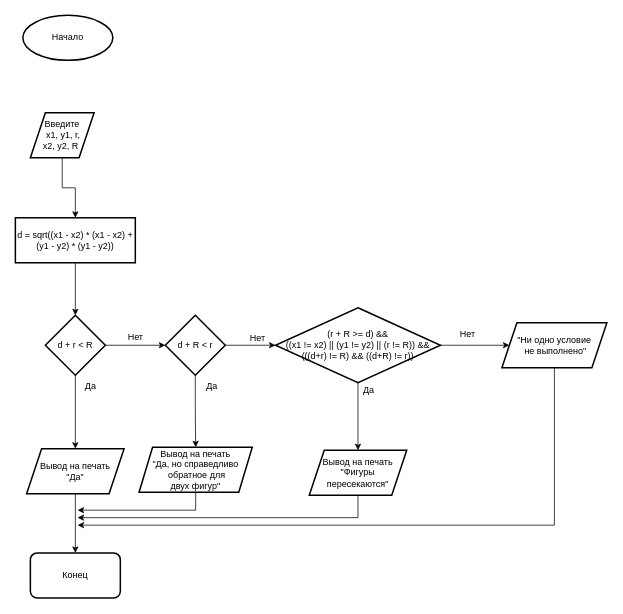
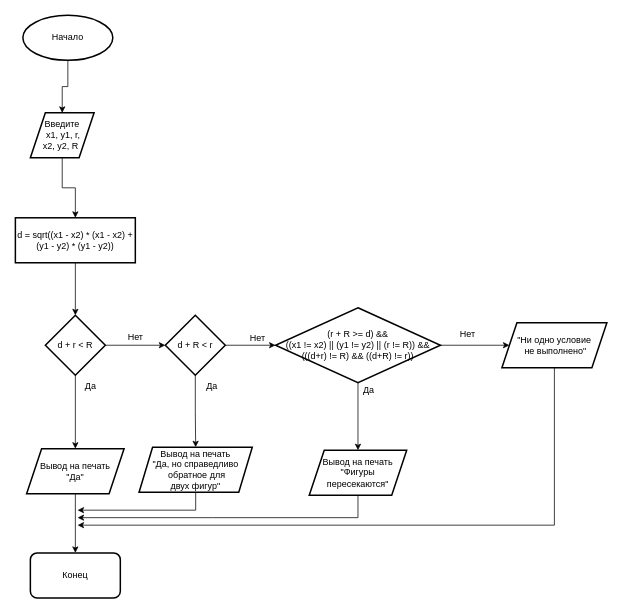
none -> (62, 93)
